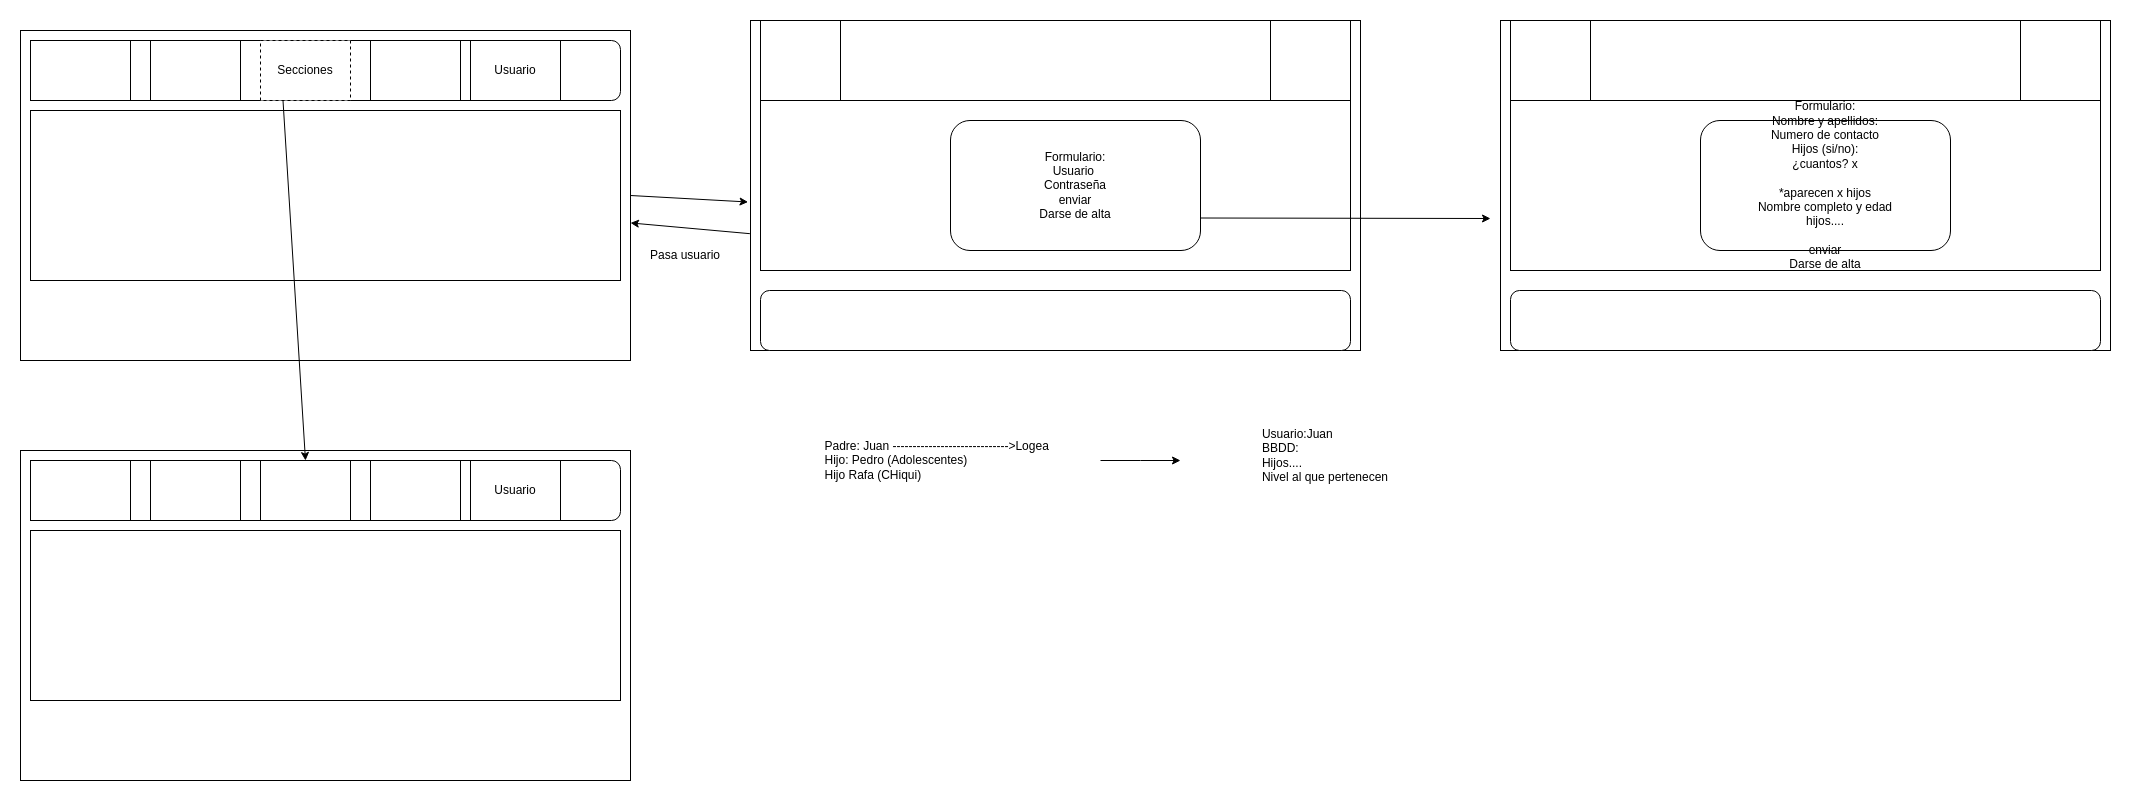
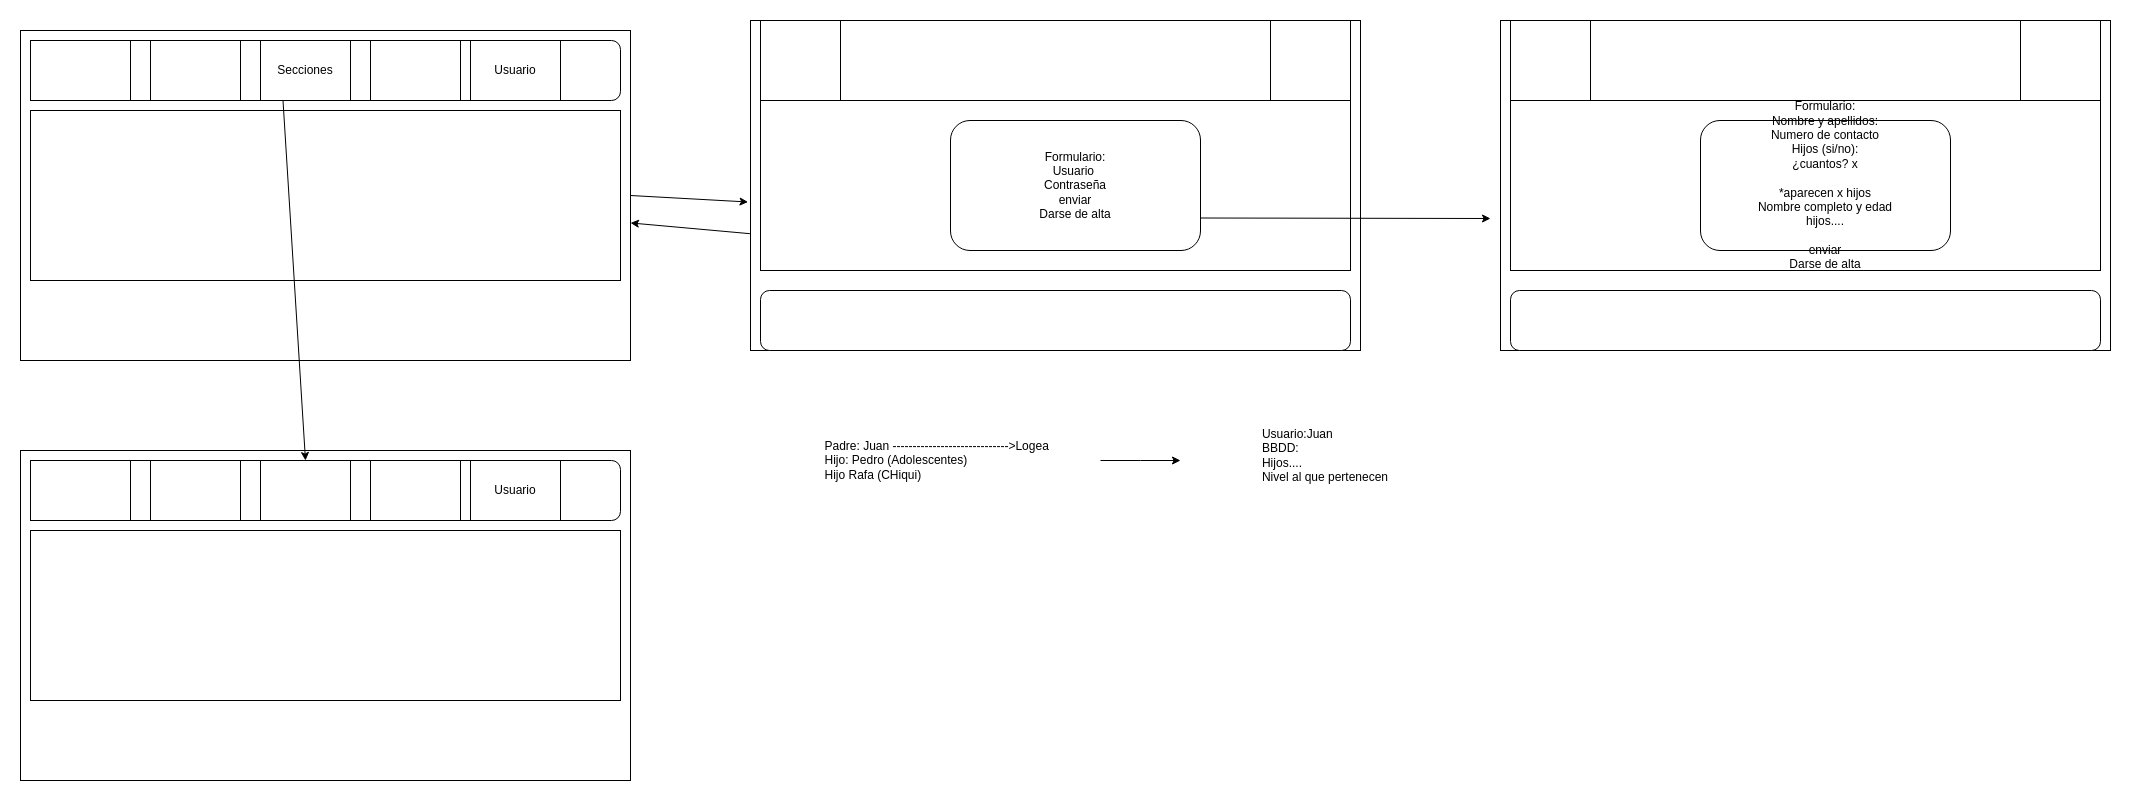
(306, 71) -> (306, 71)
(686, 256) -> none
